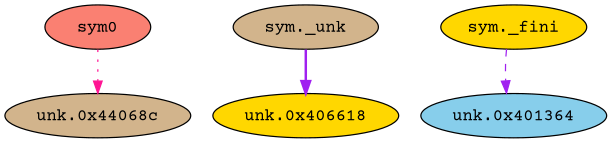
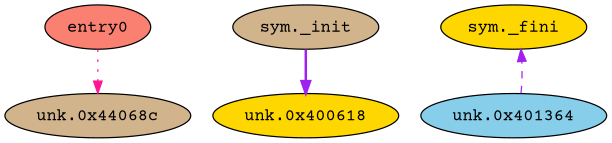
(98, 27) -> (98, 27)
(306, 27) -> (306, 27)
(506, 65) -> (522, 77)
(306, 116) -> (306, 116)
